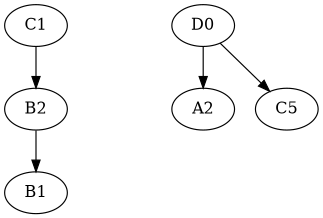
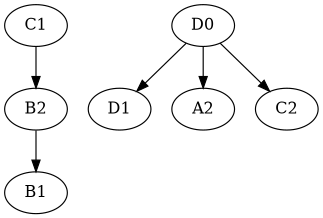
none -> (120, 109)
(287, 109) -> (287, 109)
